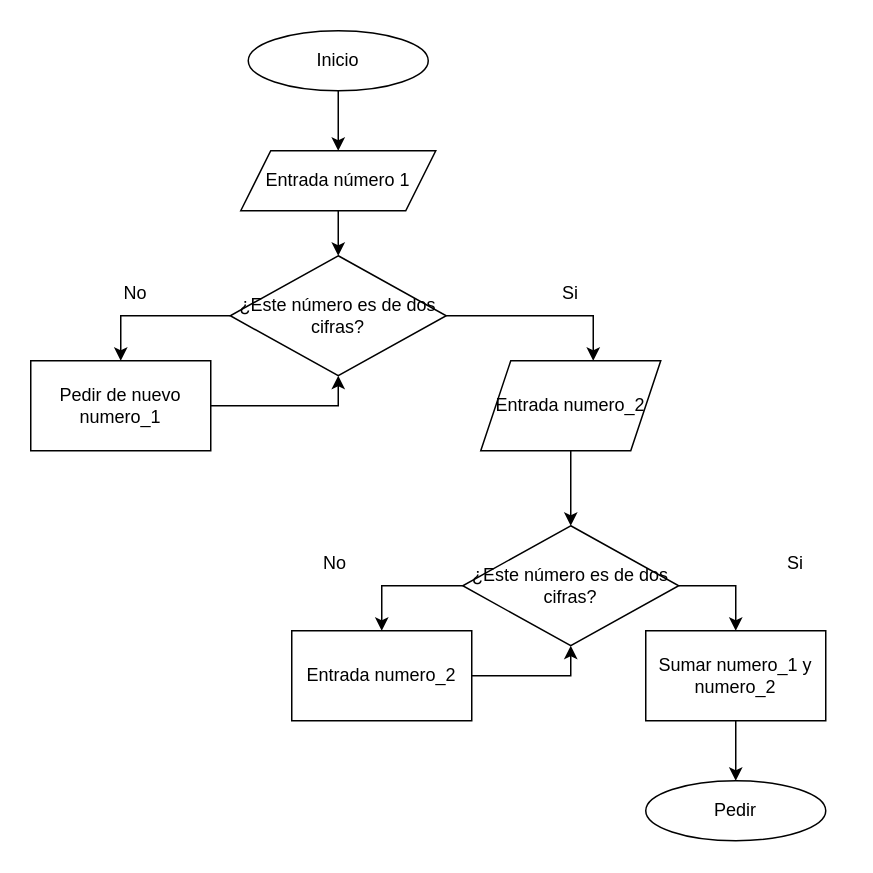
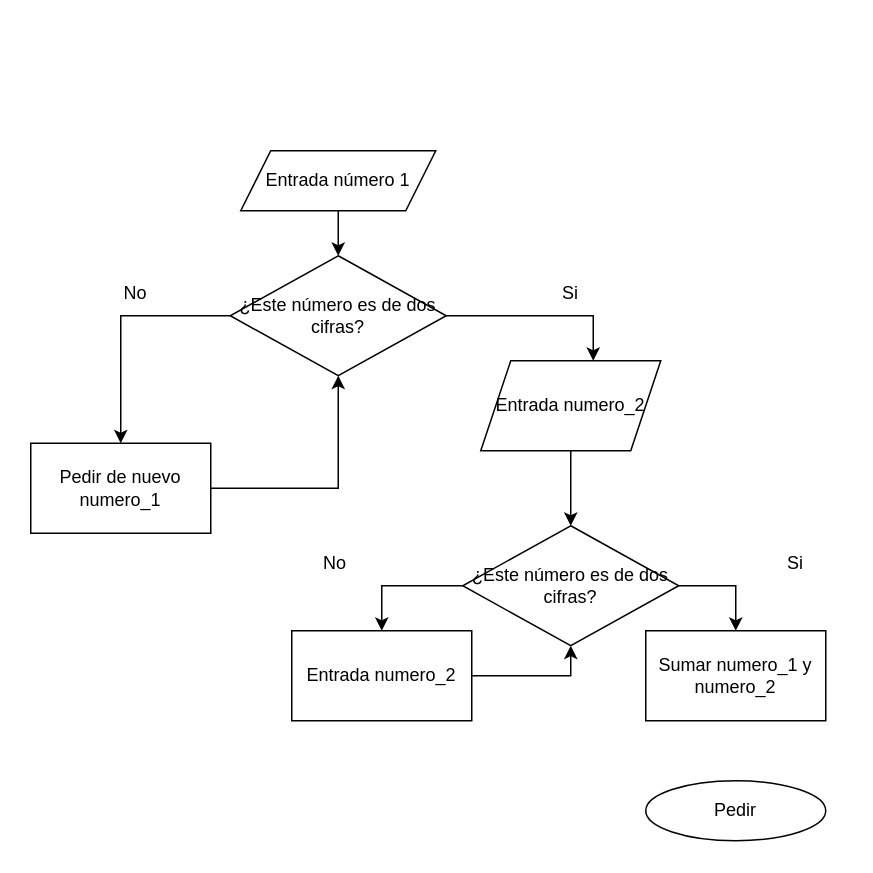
(338, 61) -> none
(338, 116) -> none
(121, 406) -> (121, 488)
(736, 746) -> none
